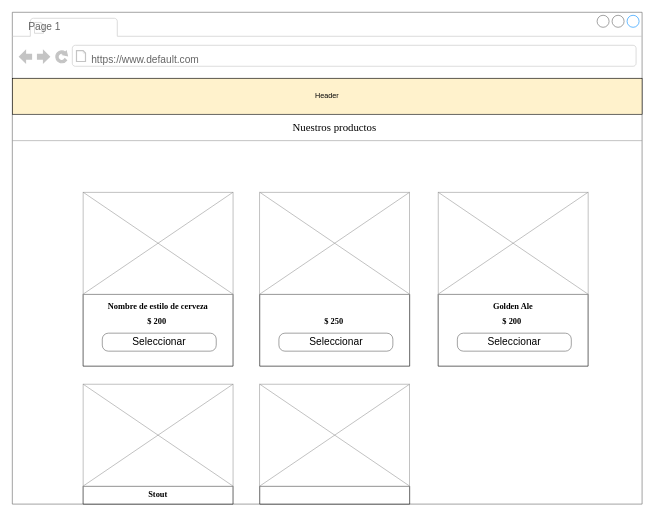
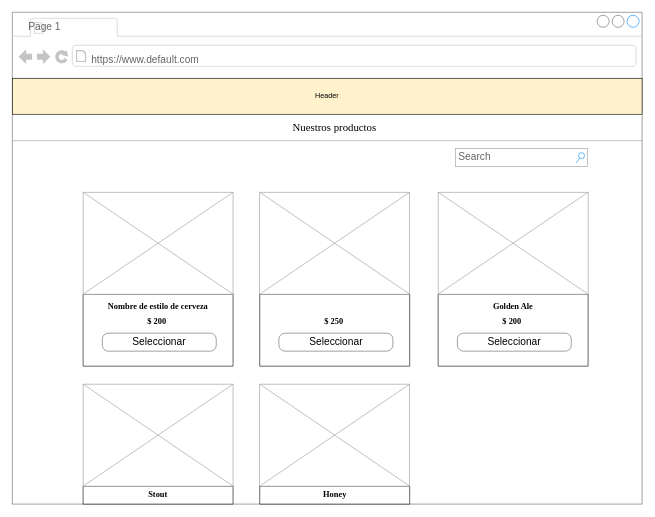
none -> (522, 158)
none -> (335, 495)
